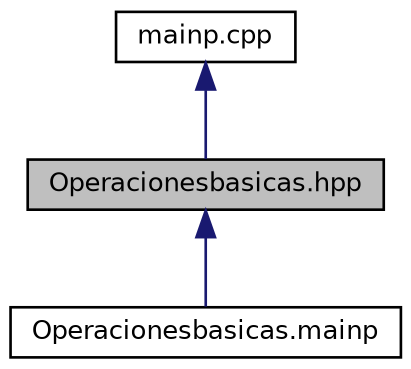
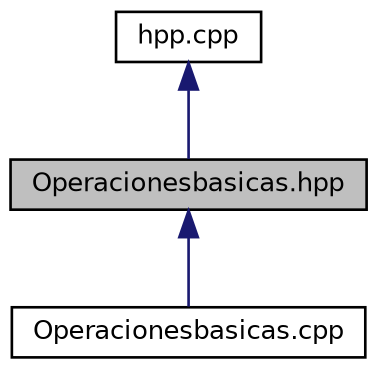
(206, 37) -> (189, 37)
(206, 332) -> (189, 332)
